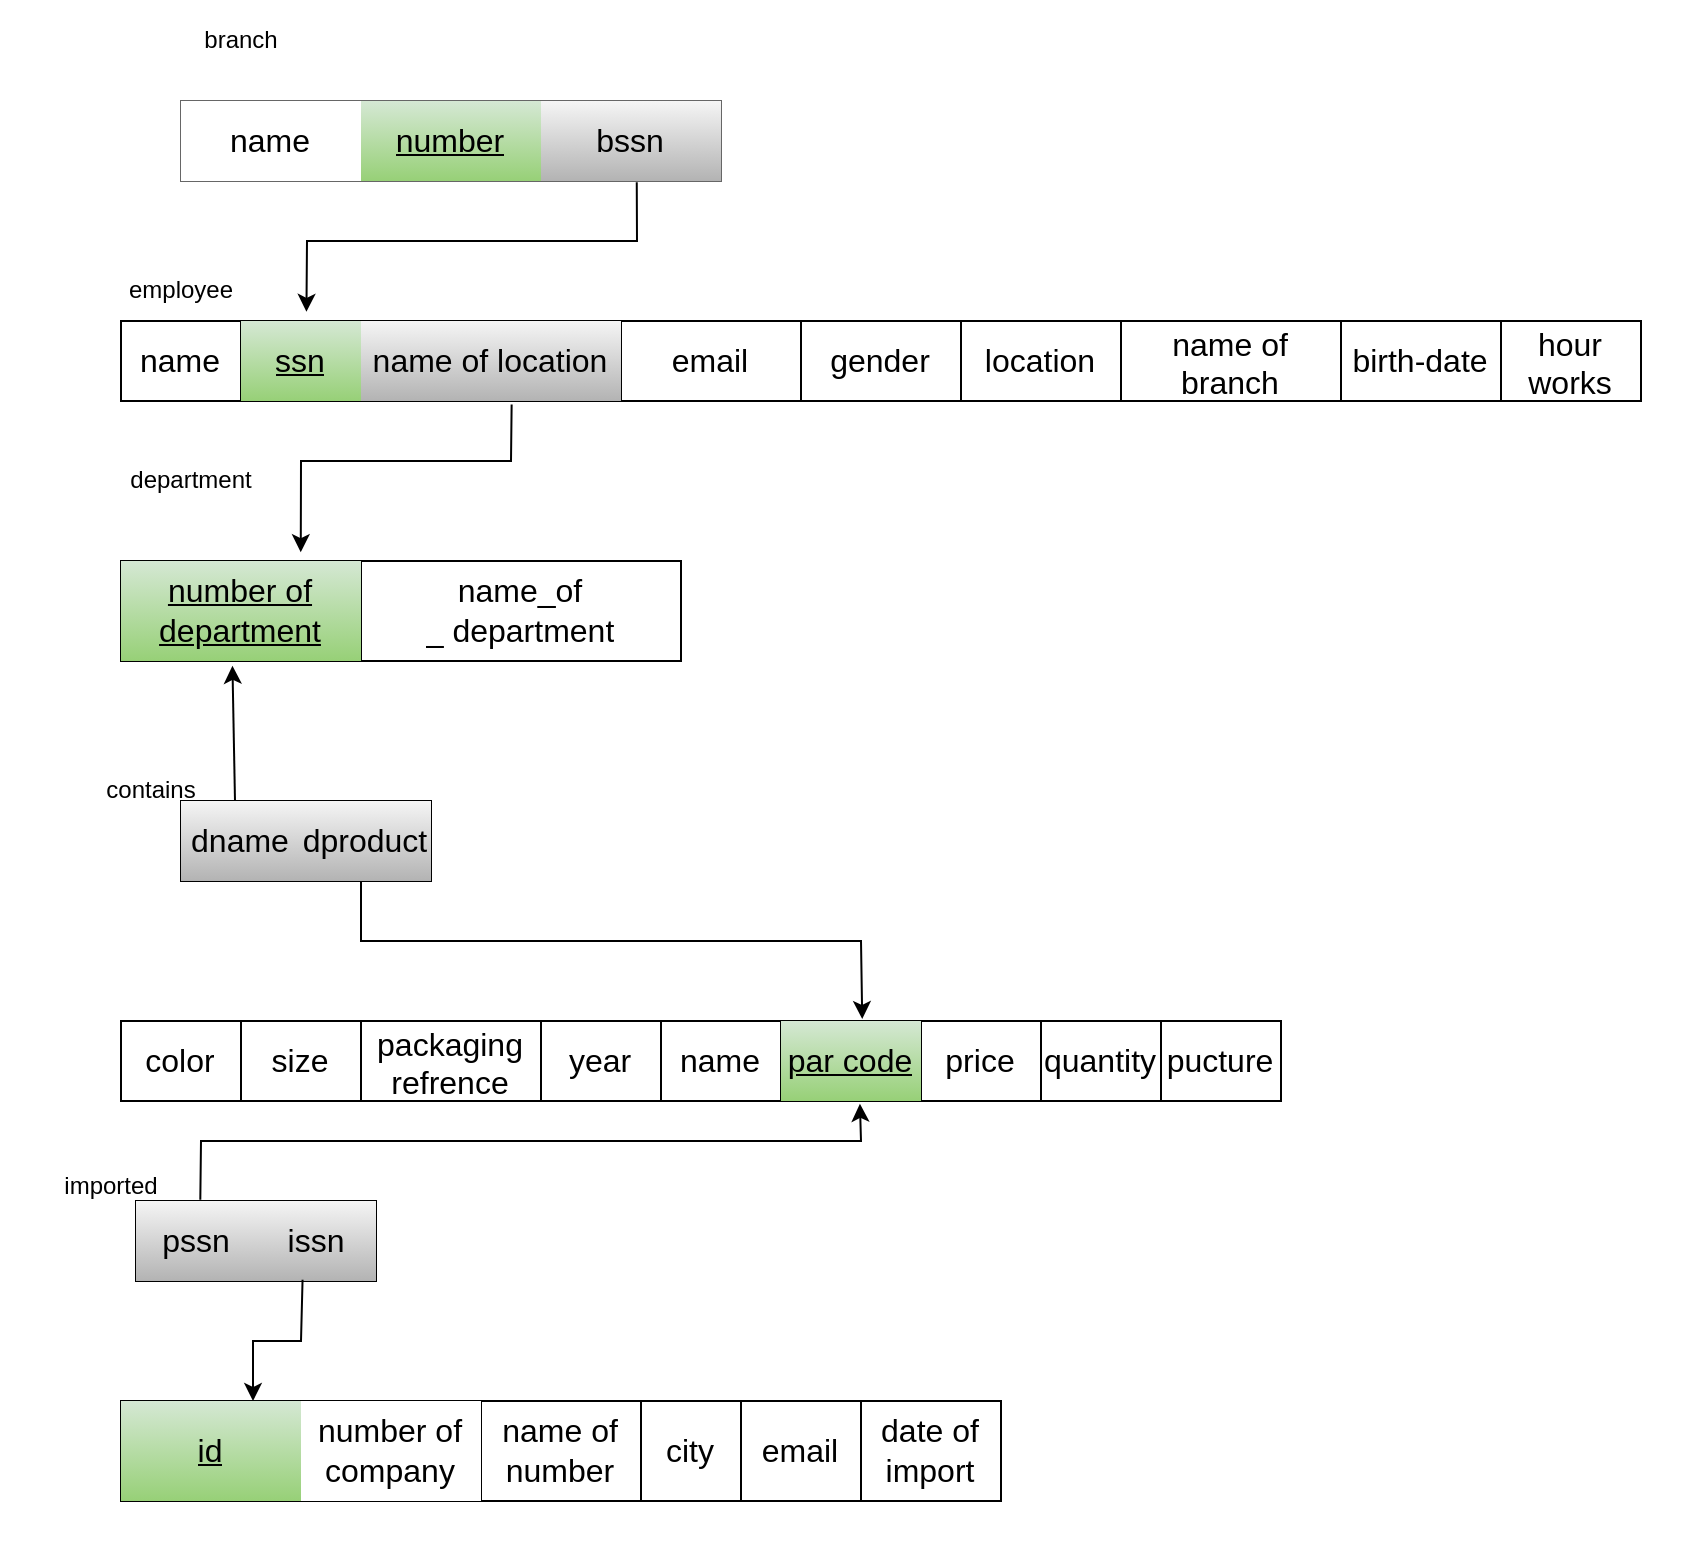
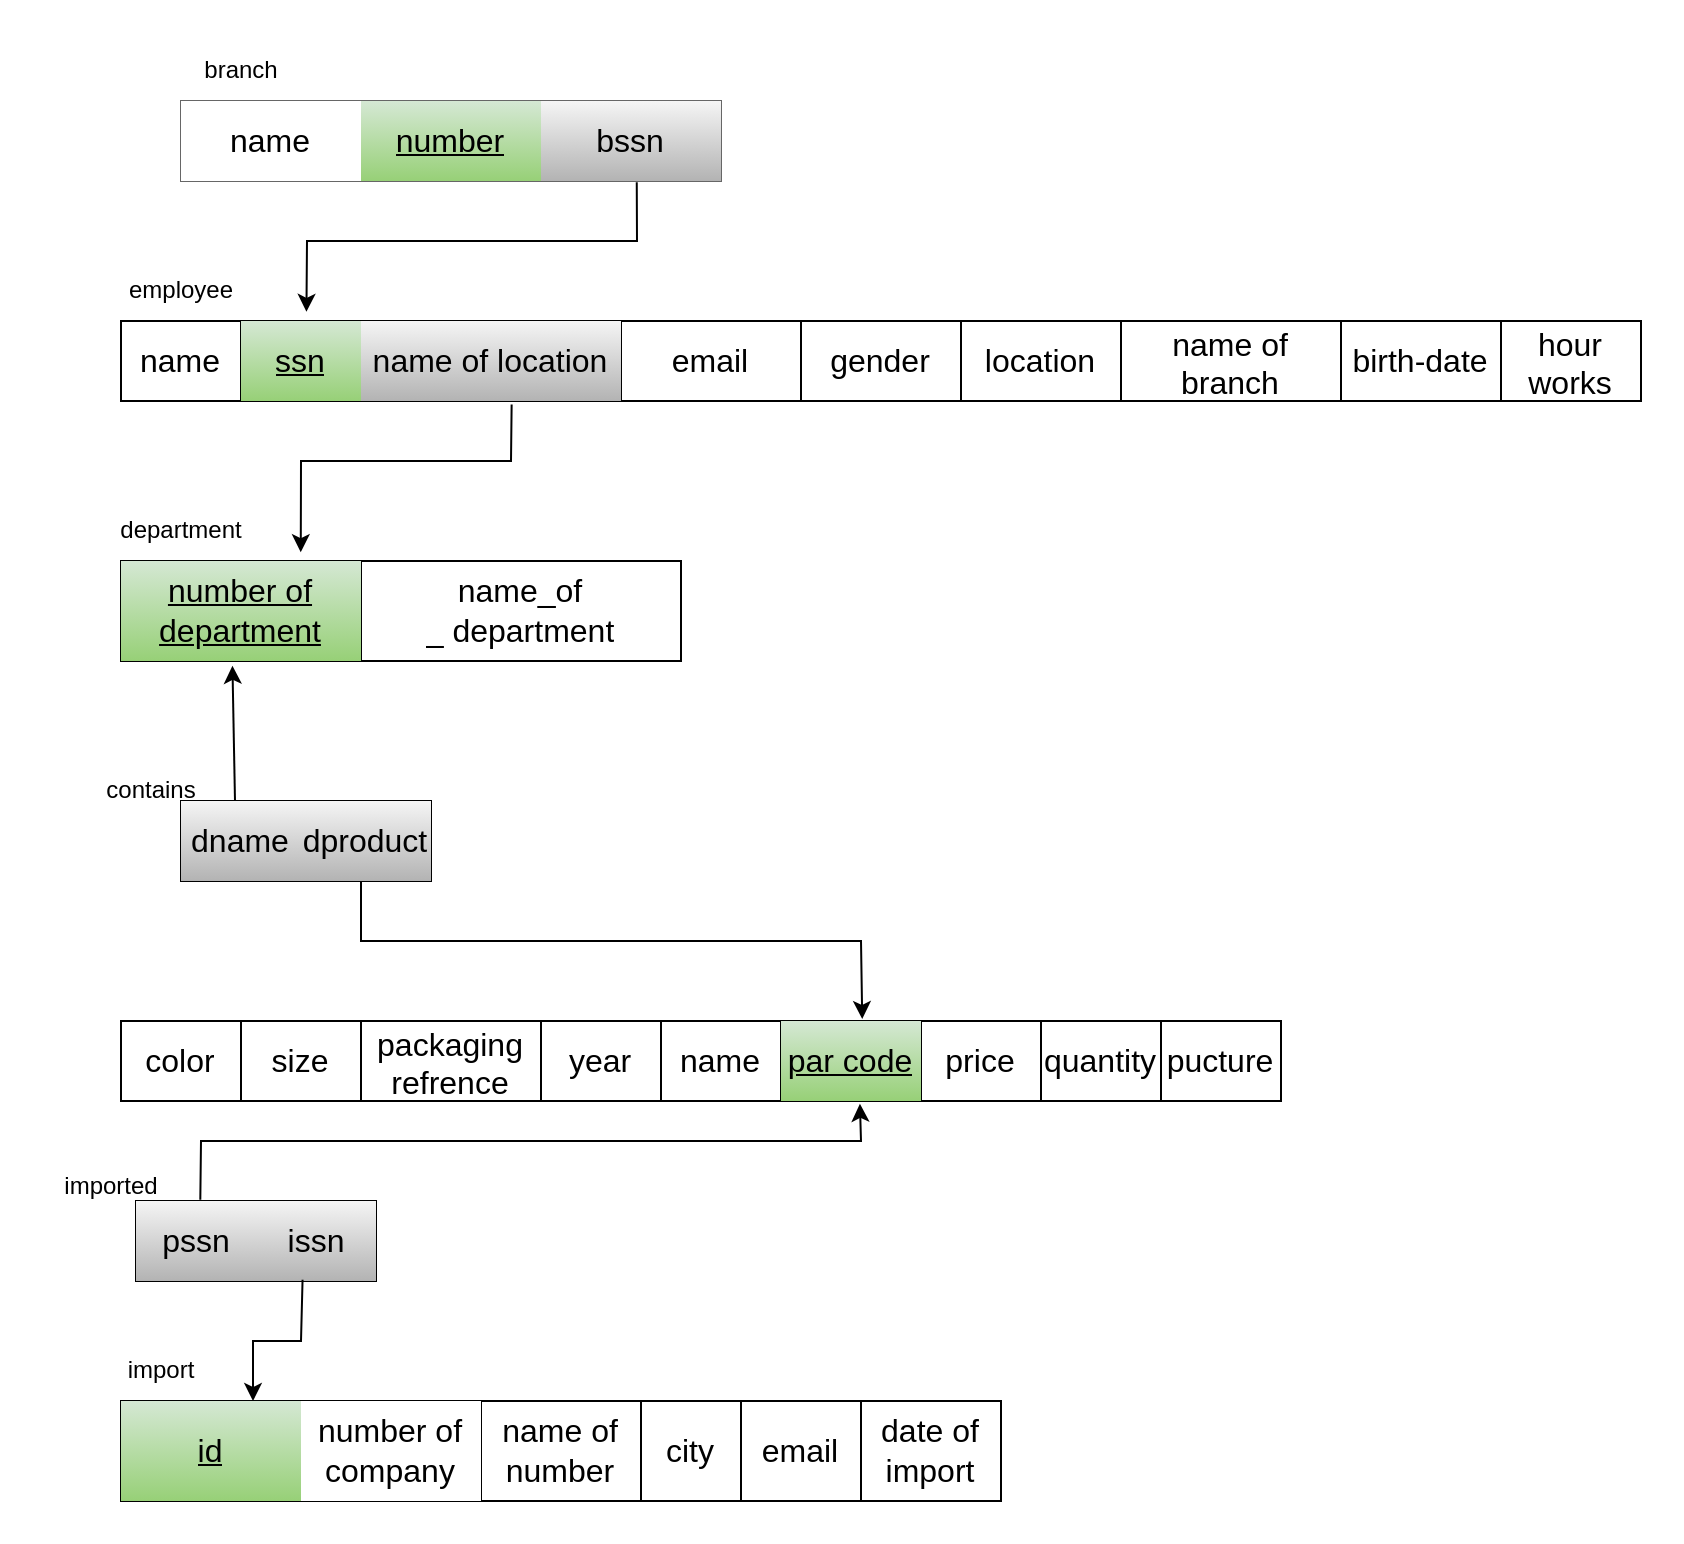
(241, 41) -> (241, 71)
(191, 481) -> (181, 531)
none -> (161, 1371)
